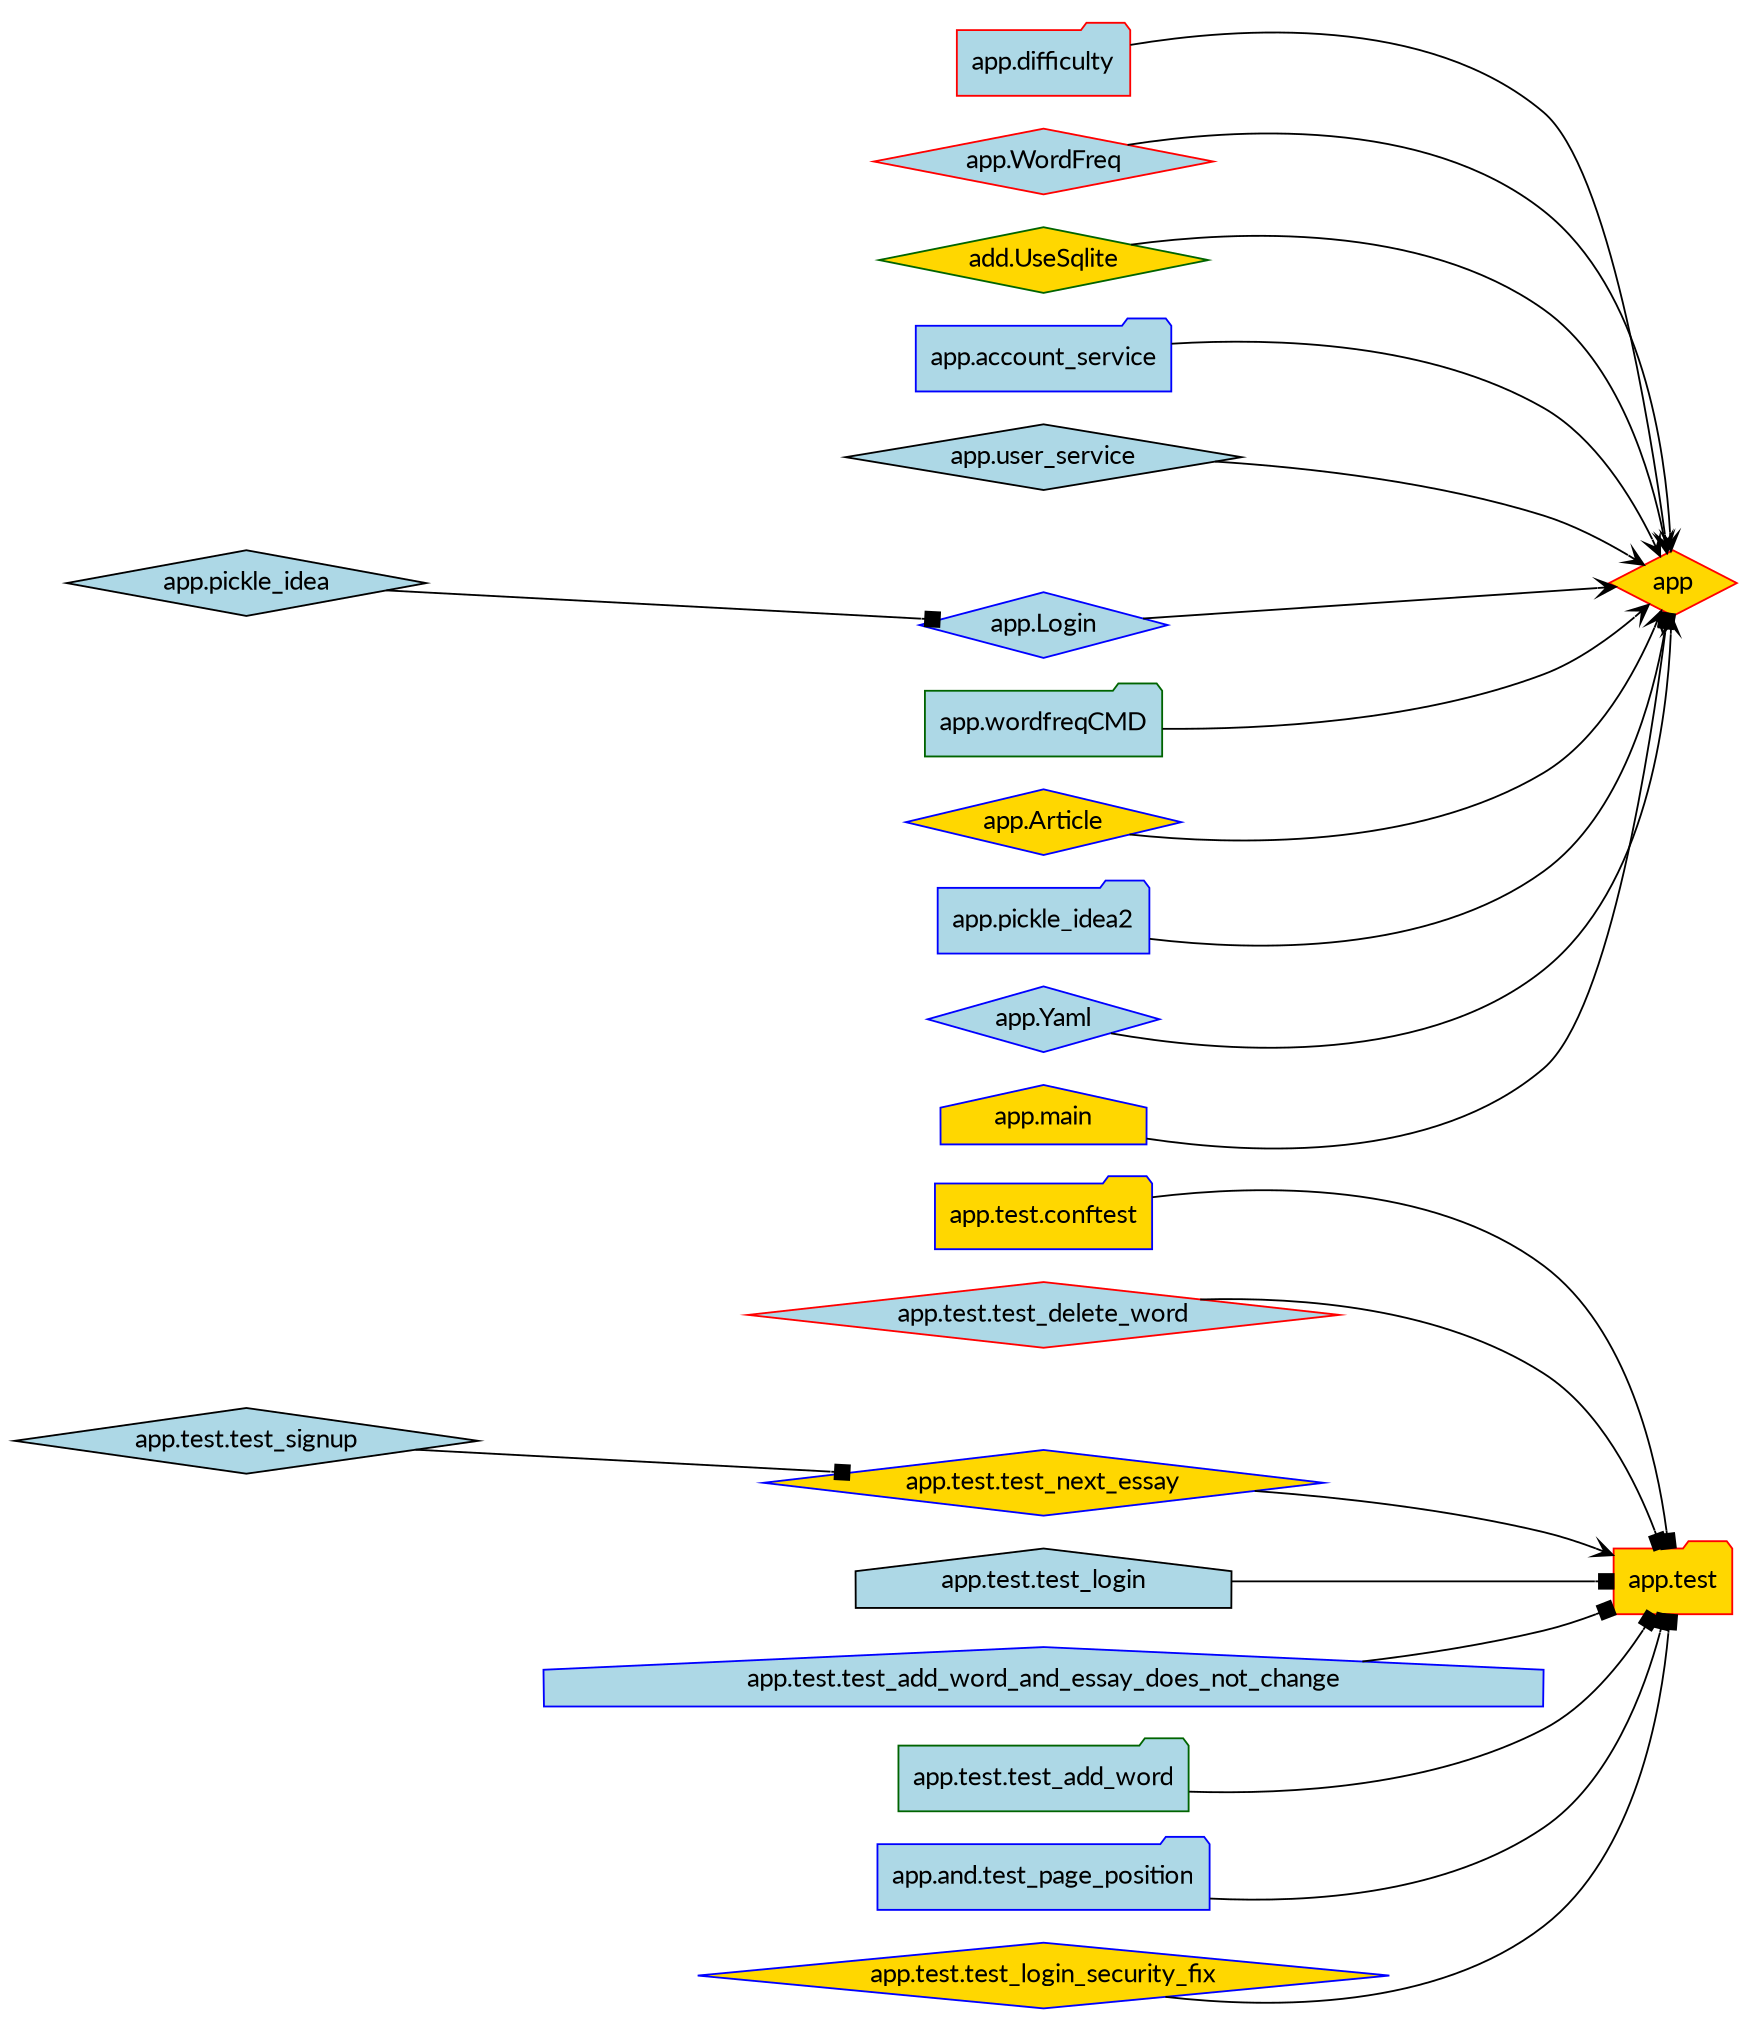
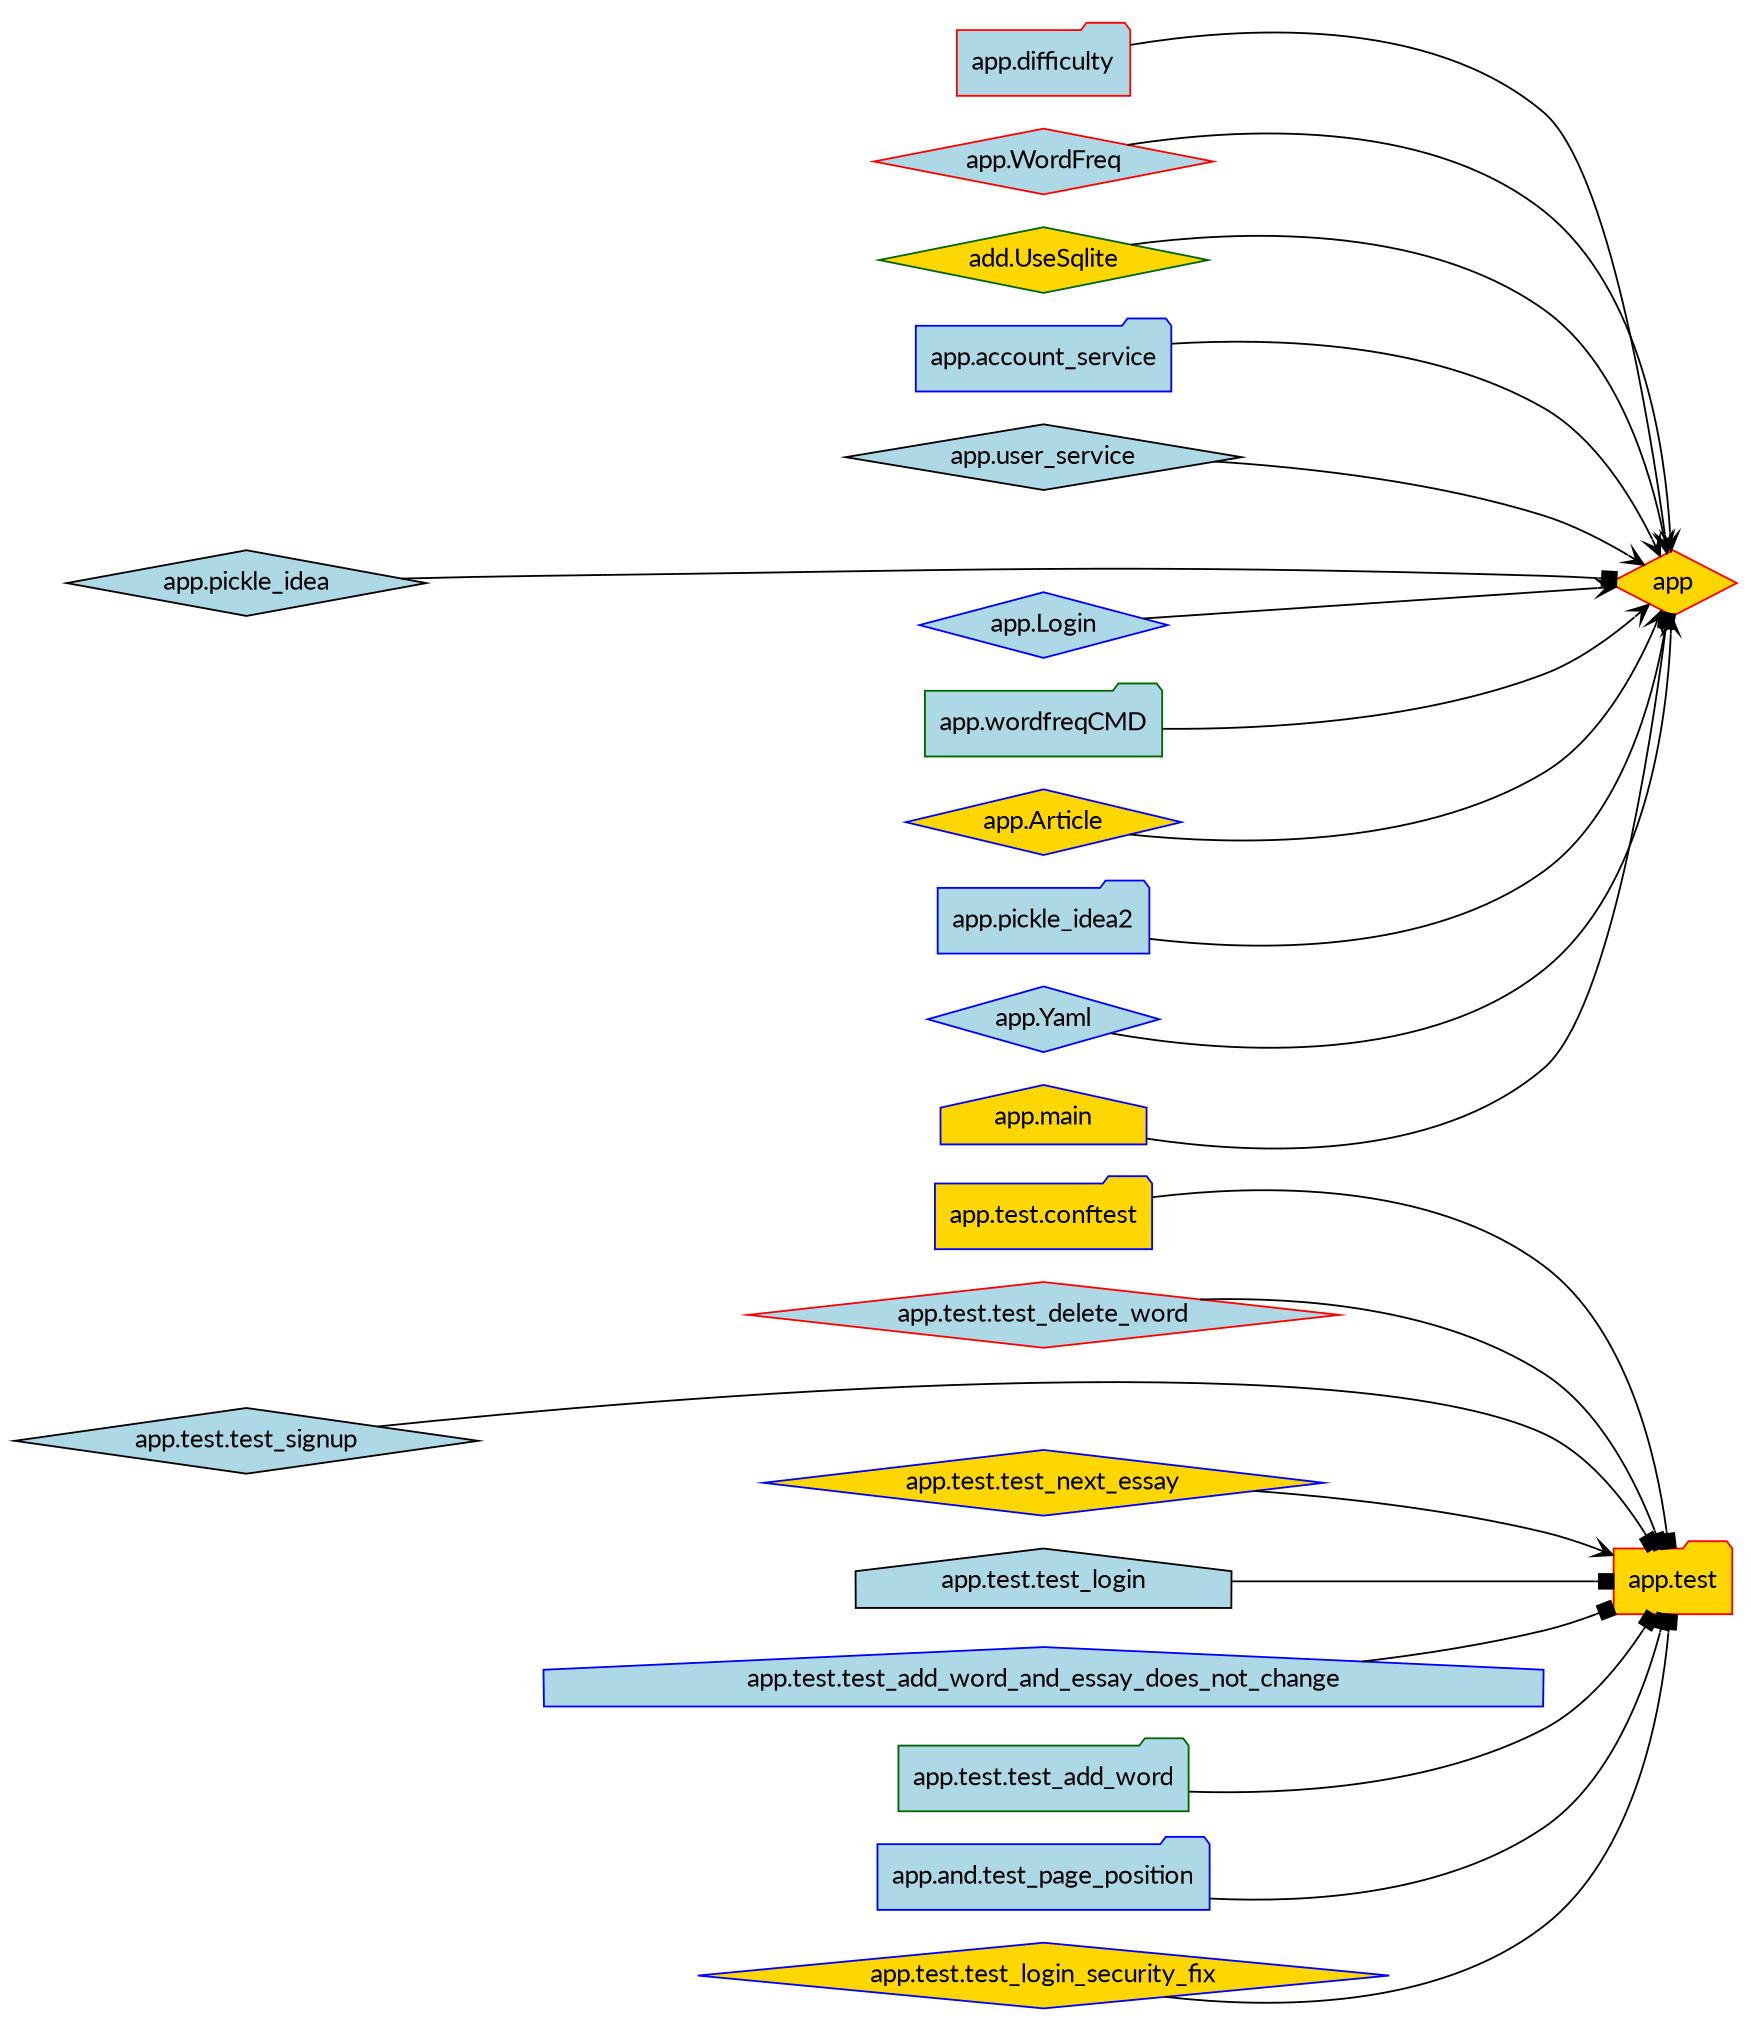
(654, 605) -> (1000, 569)
(623, 1461) -> (1034, 1384)
